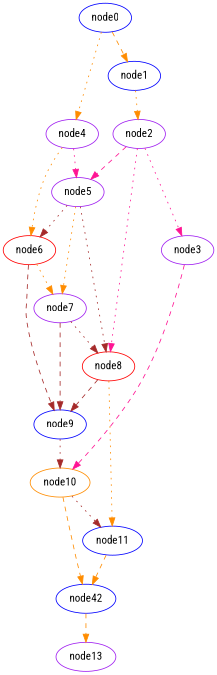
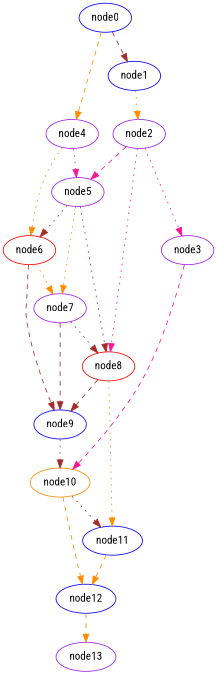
(118, 43) -> (118, 43)
(90, 72) -> (90, 72)
(86, 599) -> (86, 599)
